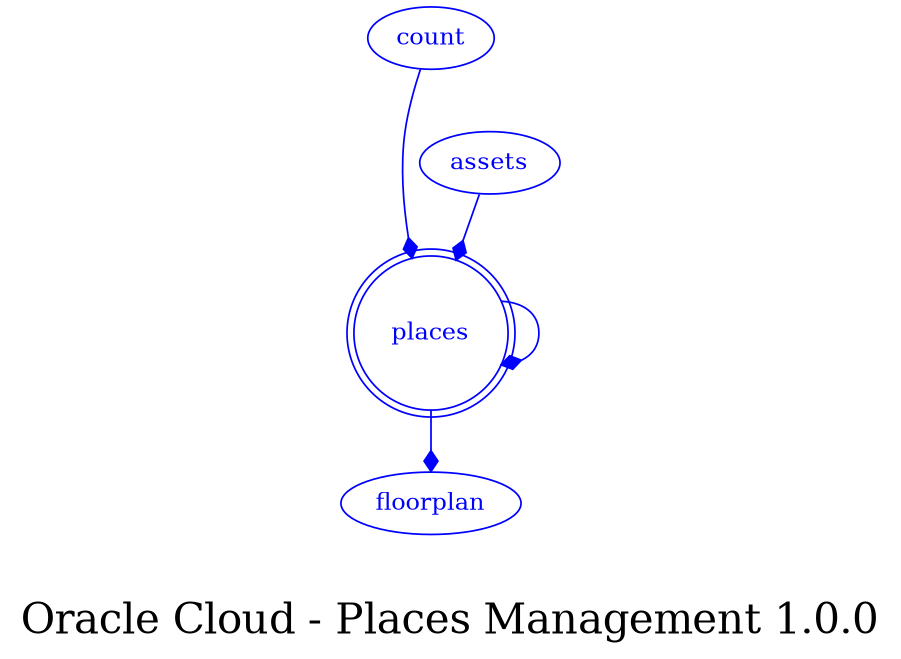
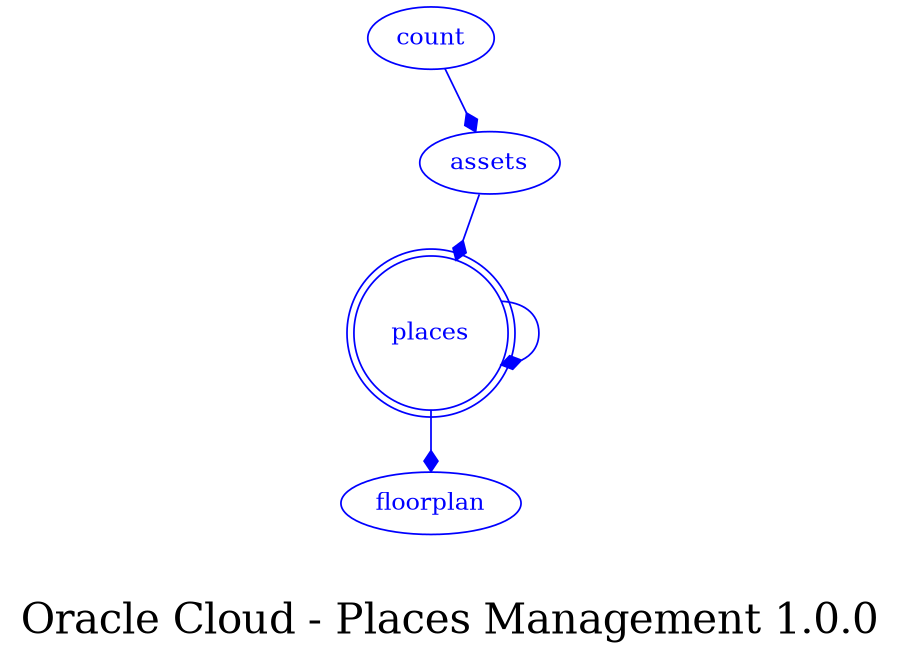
(403, 152) -> (456, 91)
